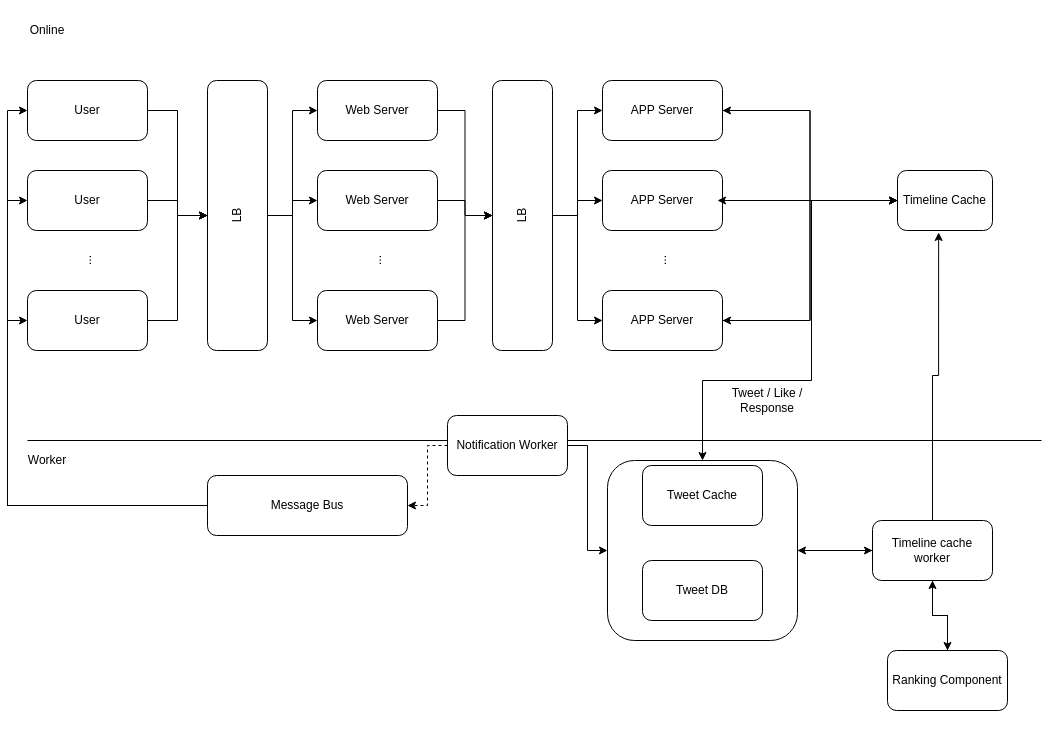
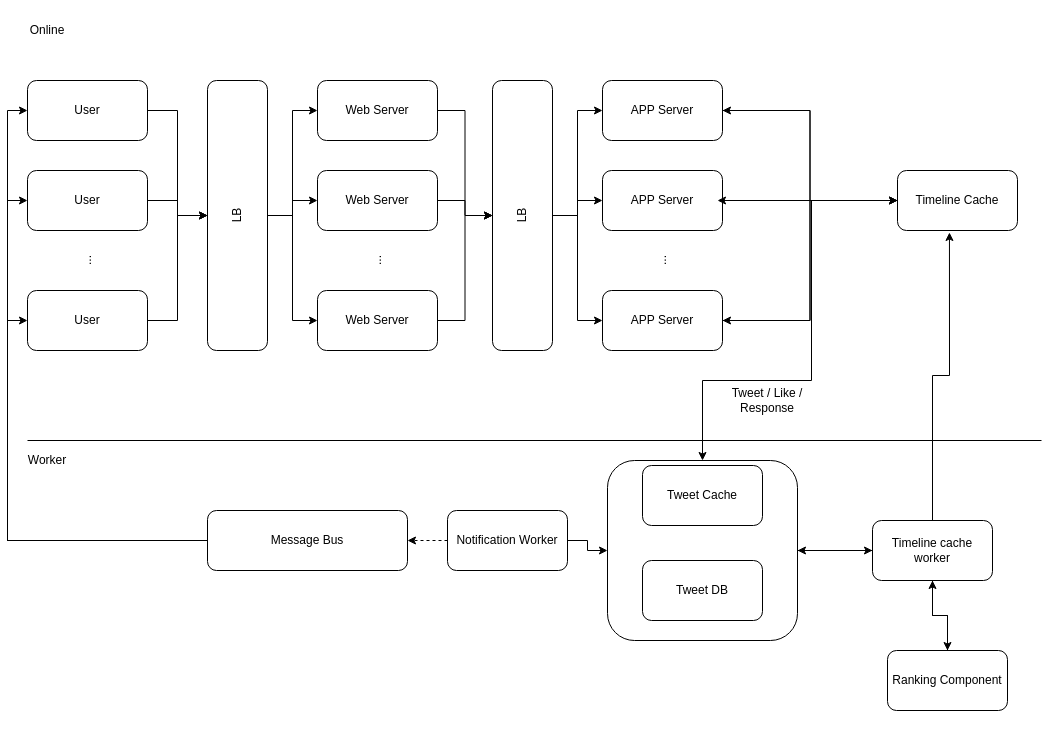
(945, 201) -> (958, 201)
(508, 446) -> (508, 541)
(308, 506) -> (308, 541)
